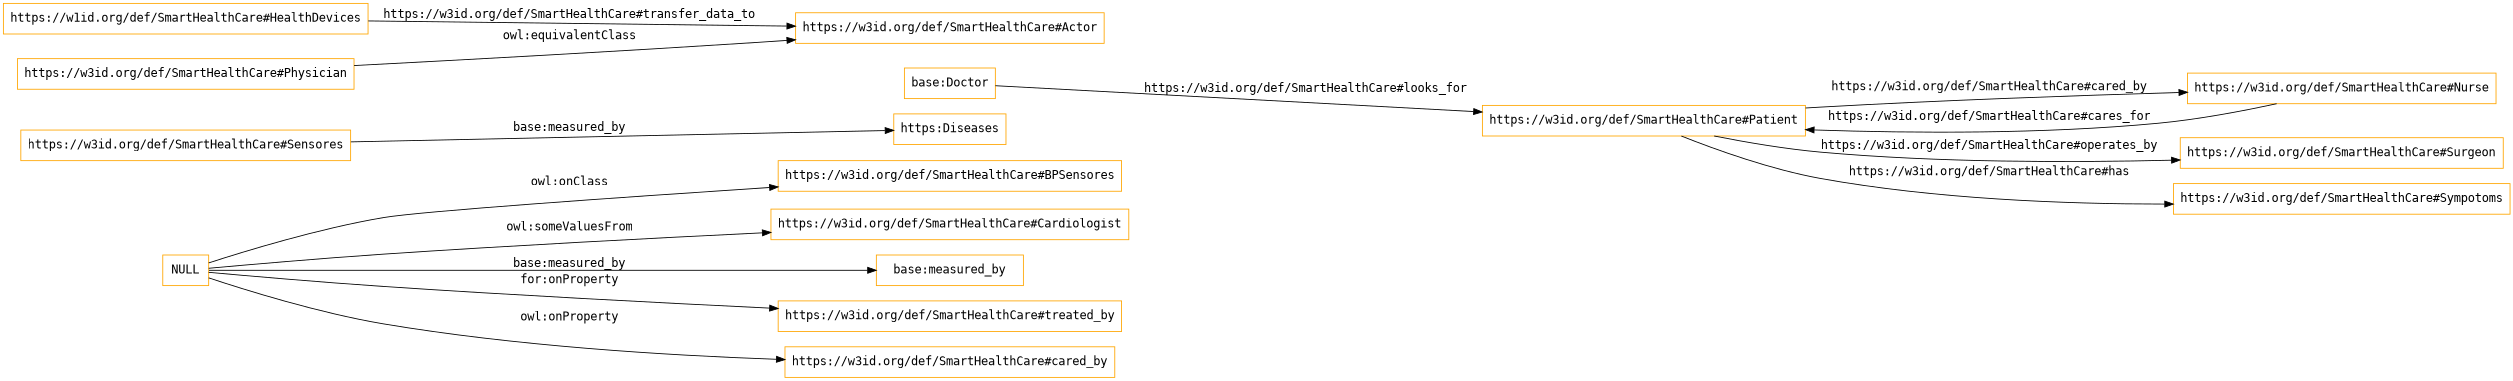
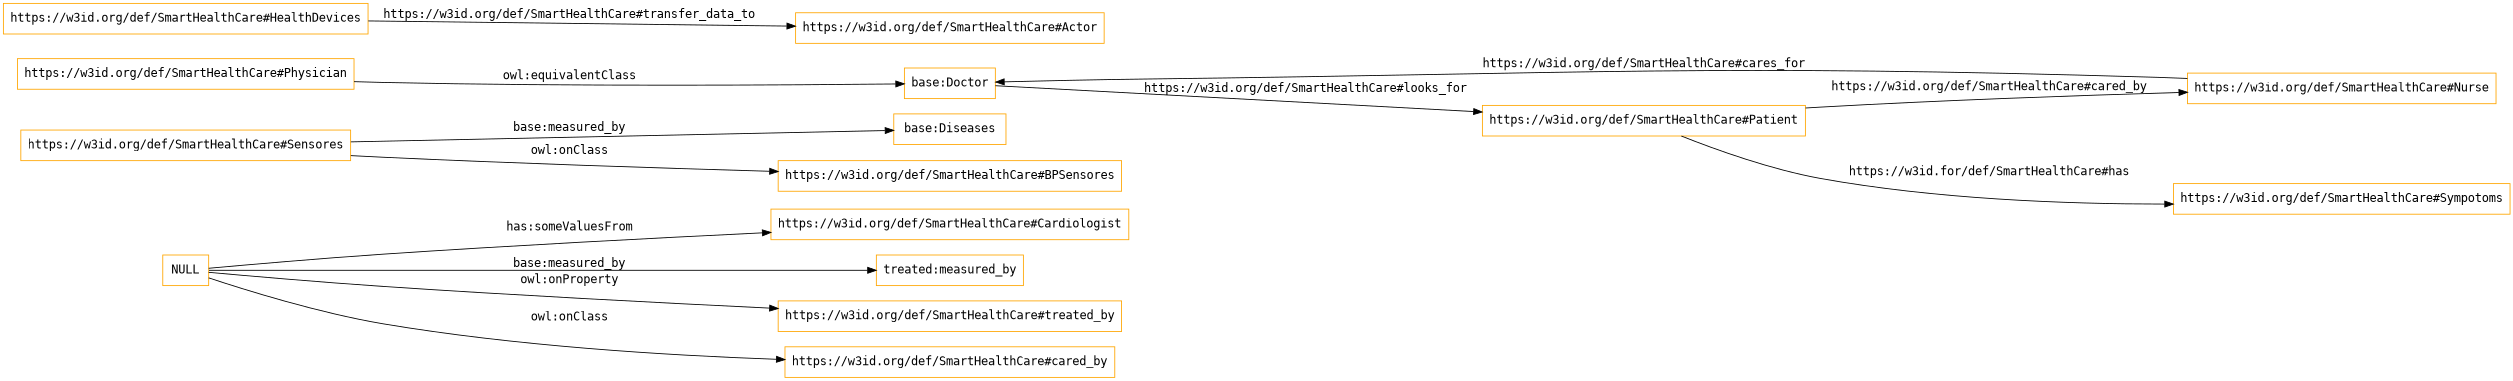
(186, 19) -> (186, 19)
(571, 54) -> (625, 85)
(950, 129) -> (950, 129)
(2046, 130) -> (1596, 72)
(2342, 153) -> none
(1989, 172) -> (1989, 172)
(486, 208) -> (560, 164)
(570, 227) -> (570, 227)
(950, 270) -> (950, 270)
(570, 280) -> (570, 280)
(570, 317) -> (570, 317)
